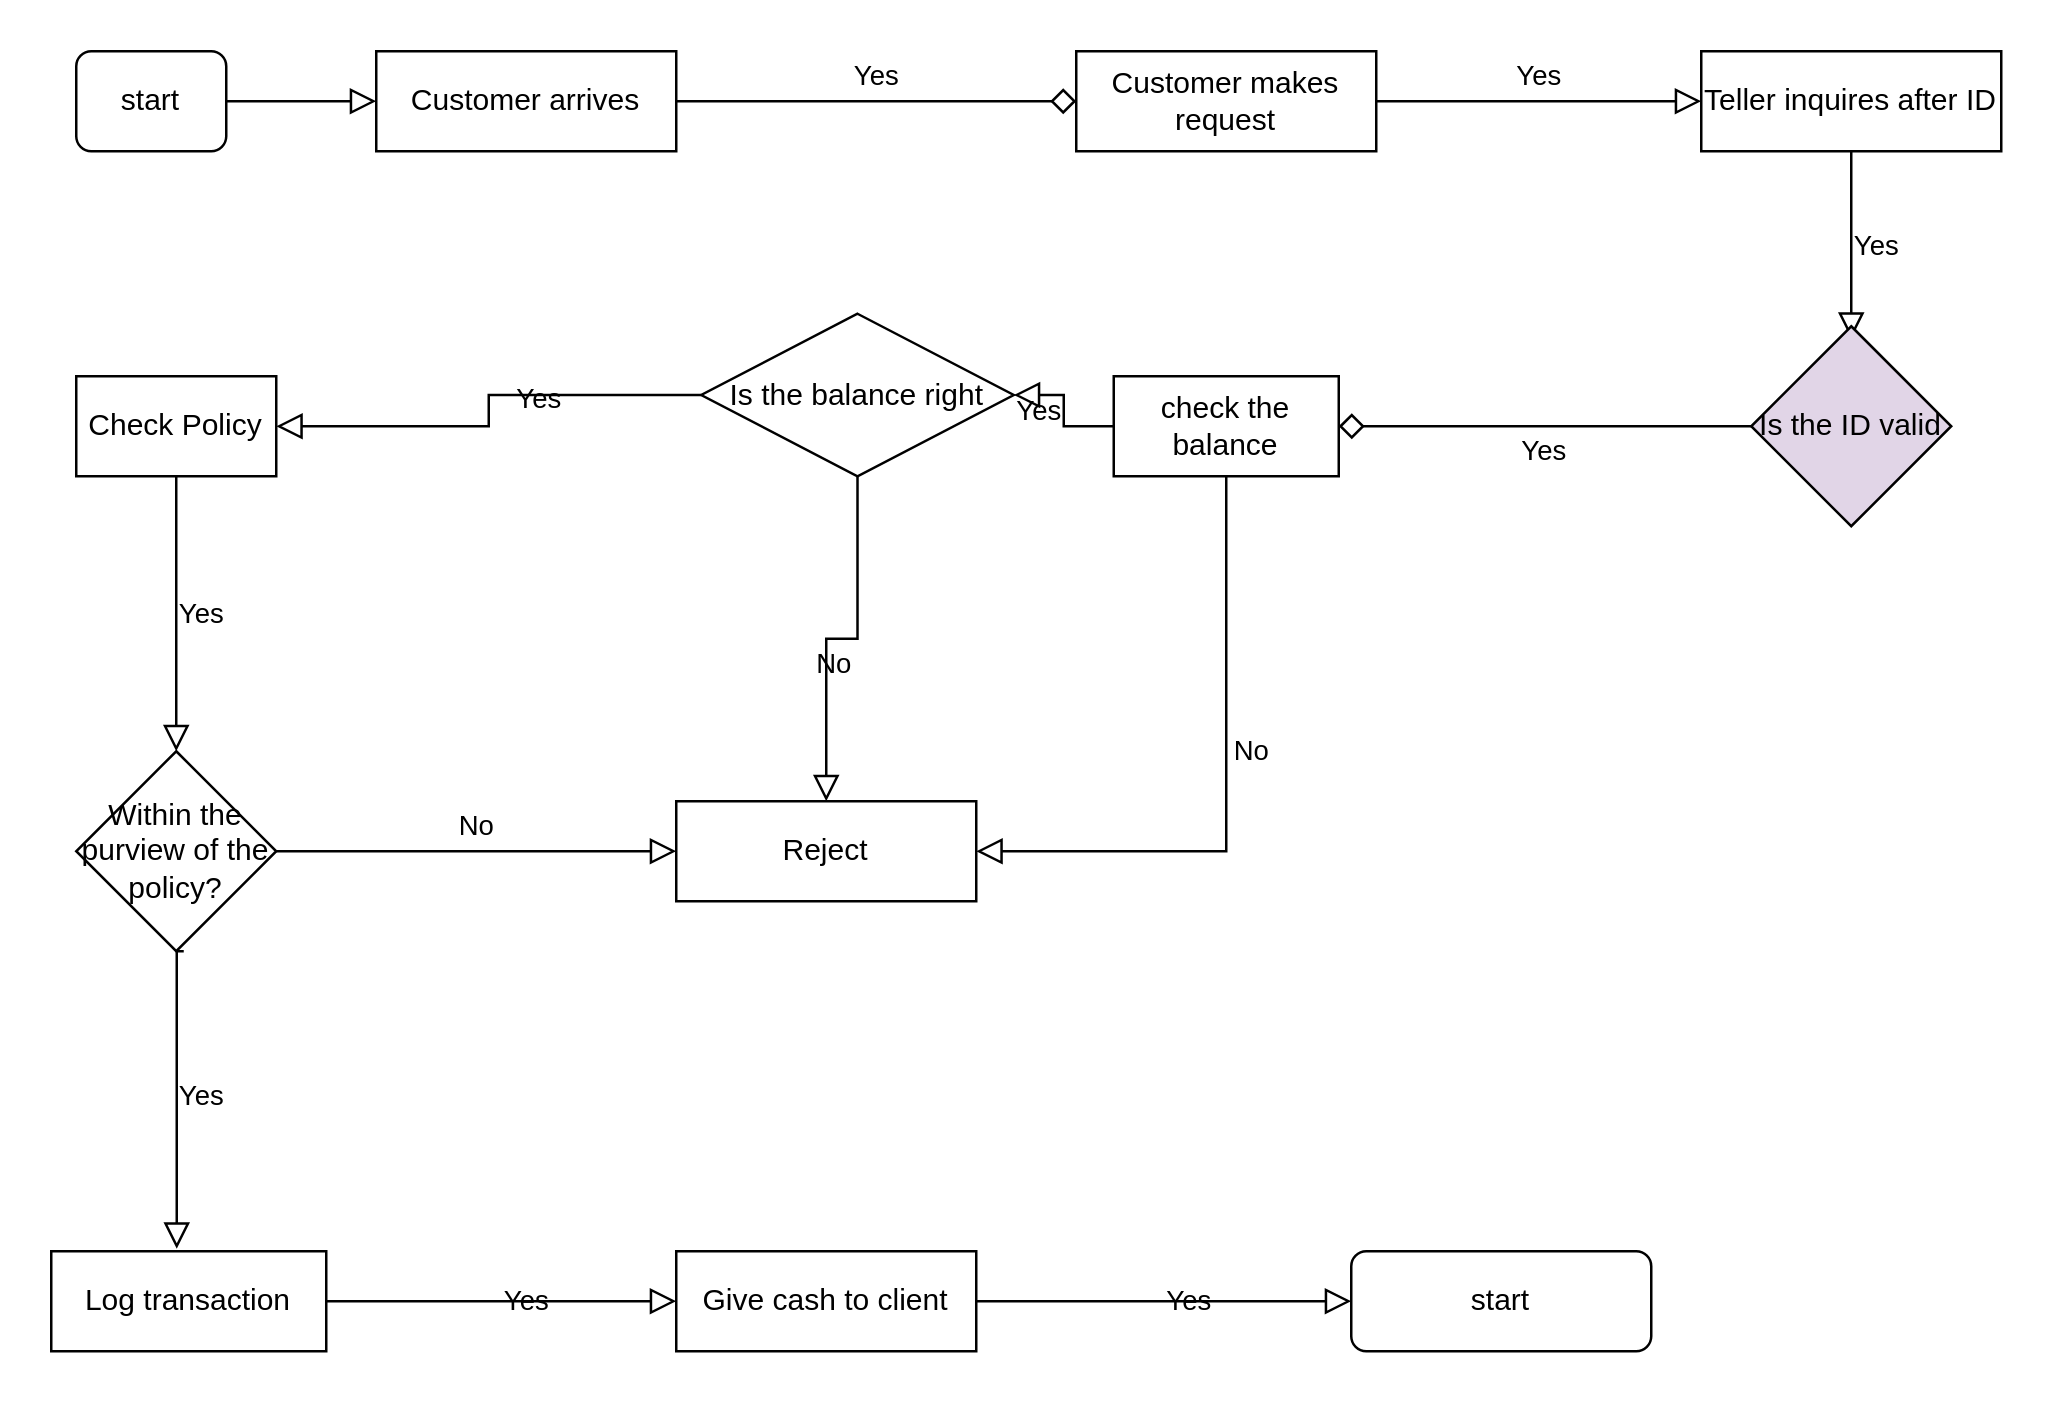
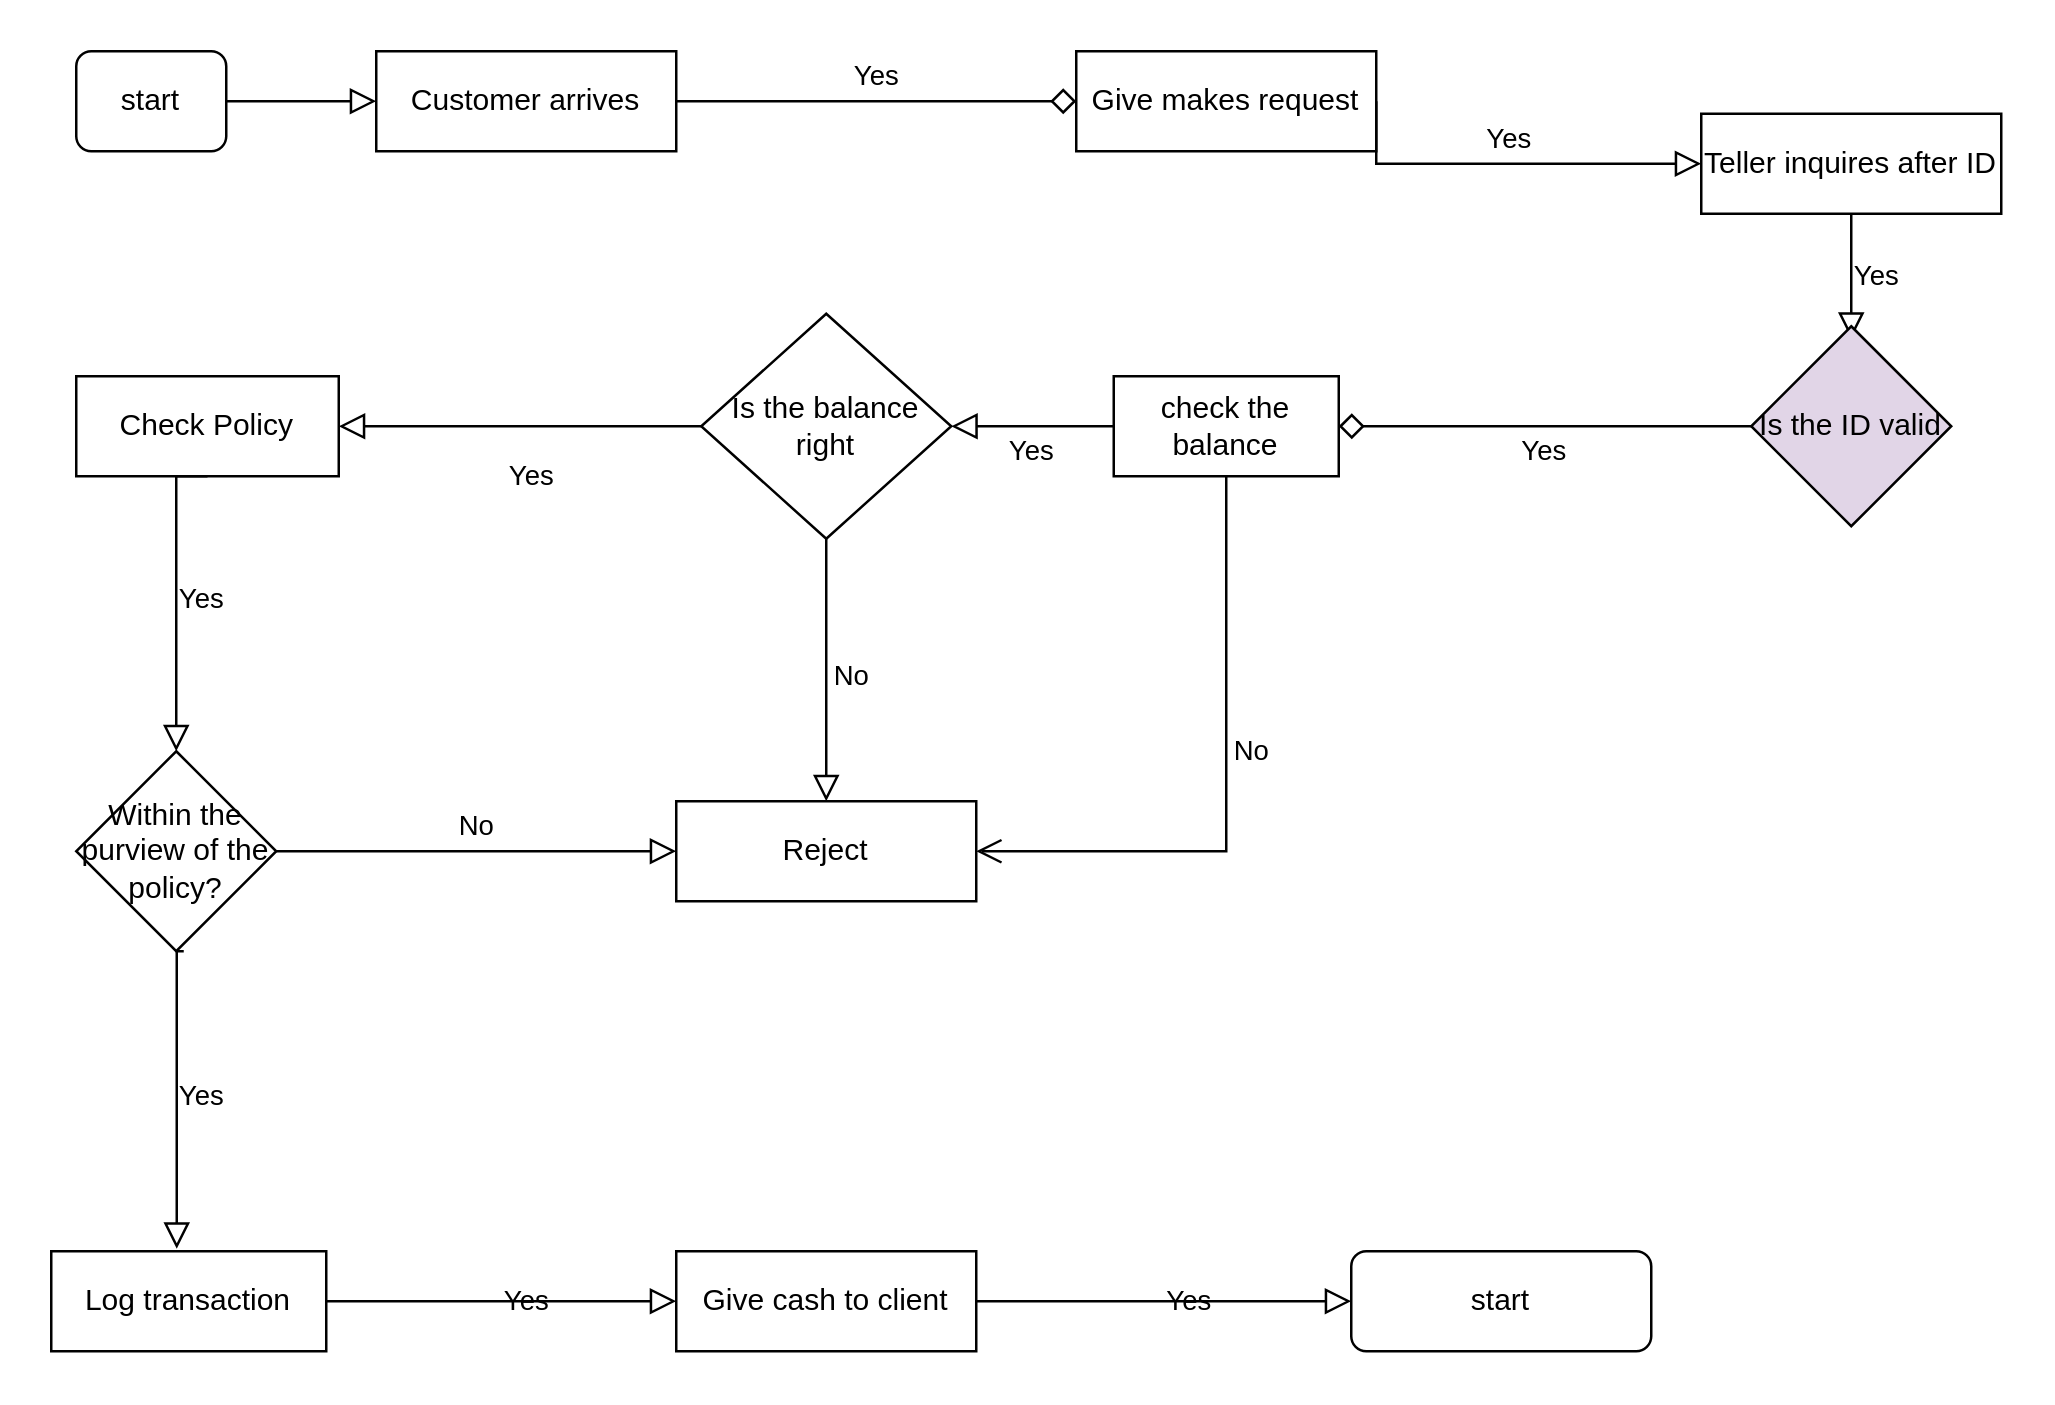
(1226, 101) -> (1226, 101)
(1851, 101) -> (1851, 164)
(858, 395) -> (826, 426)
(176, 426) -> (208, 426)
(1003, 851) -> (993, 851)
